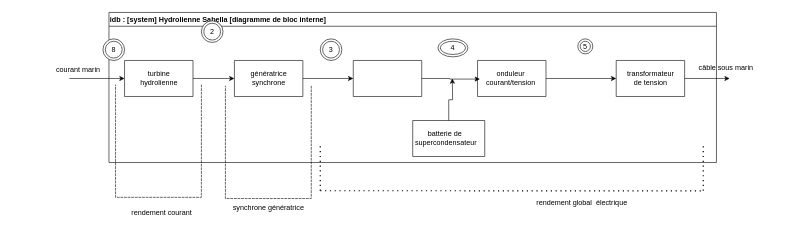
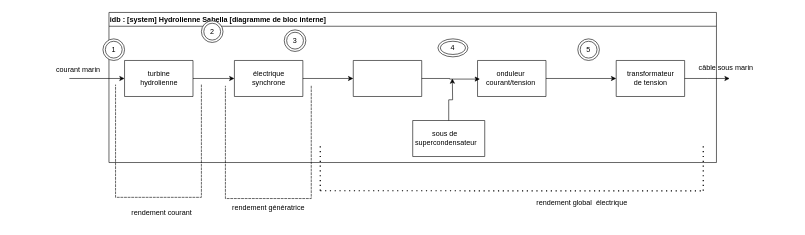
(585, 46) -> (588, 50)
(114, 50) -> (114, 50)
(331, 50) -> (295, 41)
(269, 78) -> (269, 78)
(446, 138) -> (446, 138)
(269, 207) -> (269, 207)
